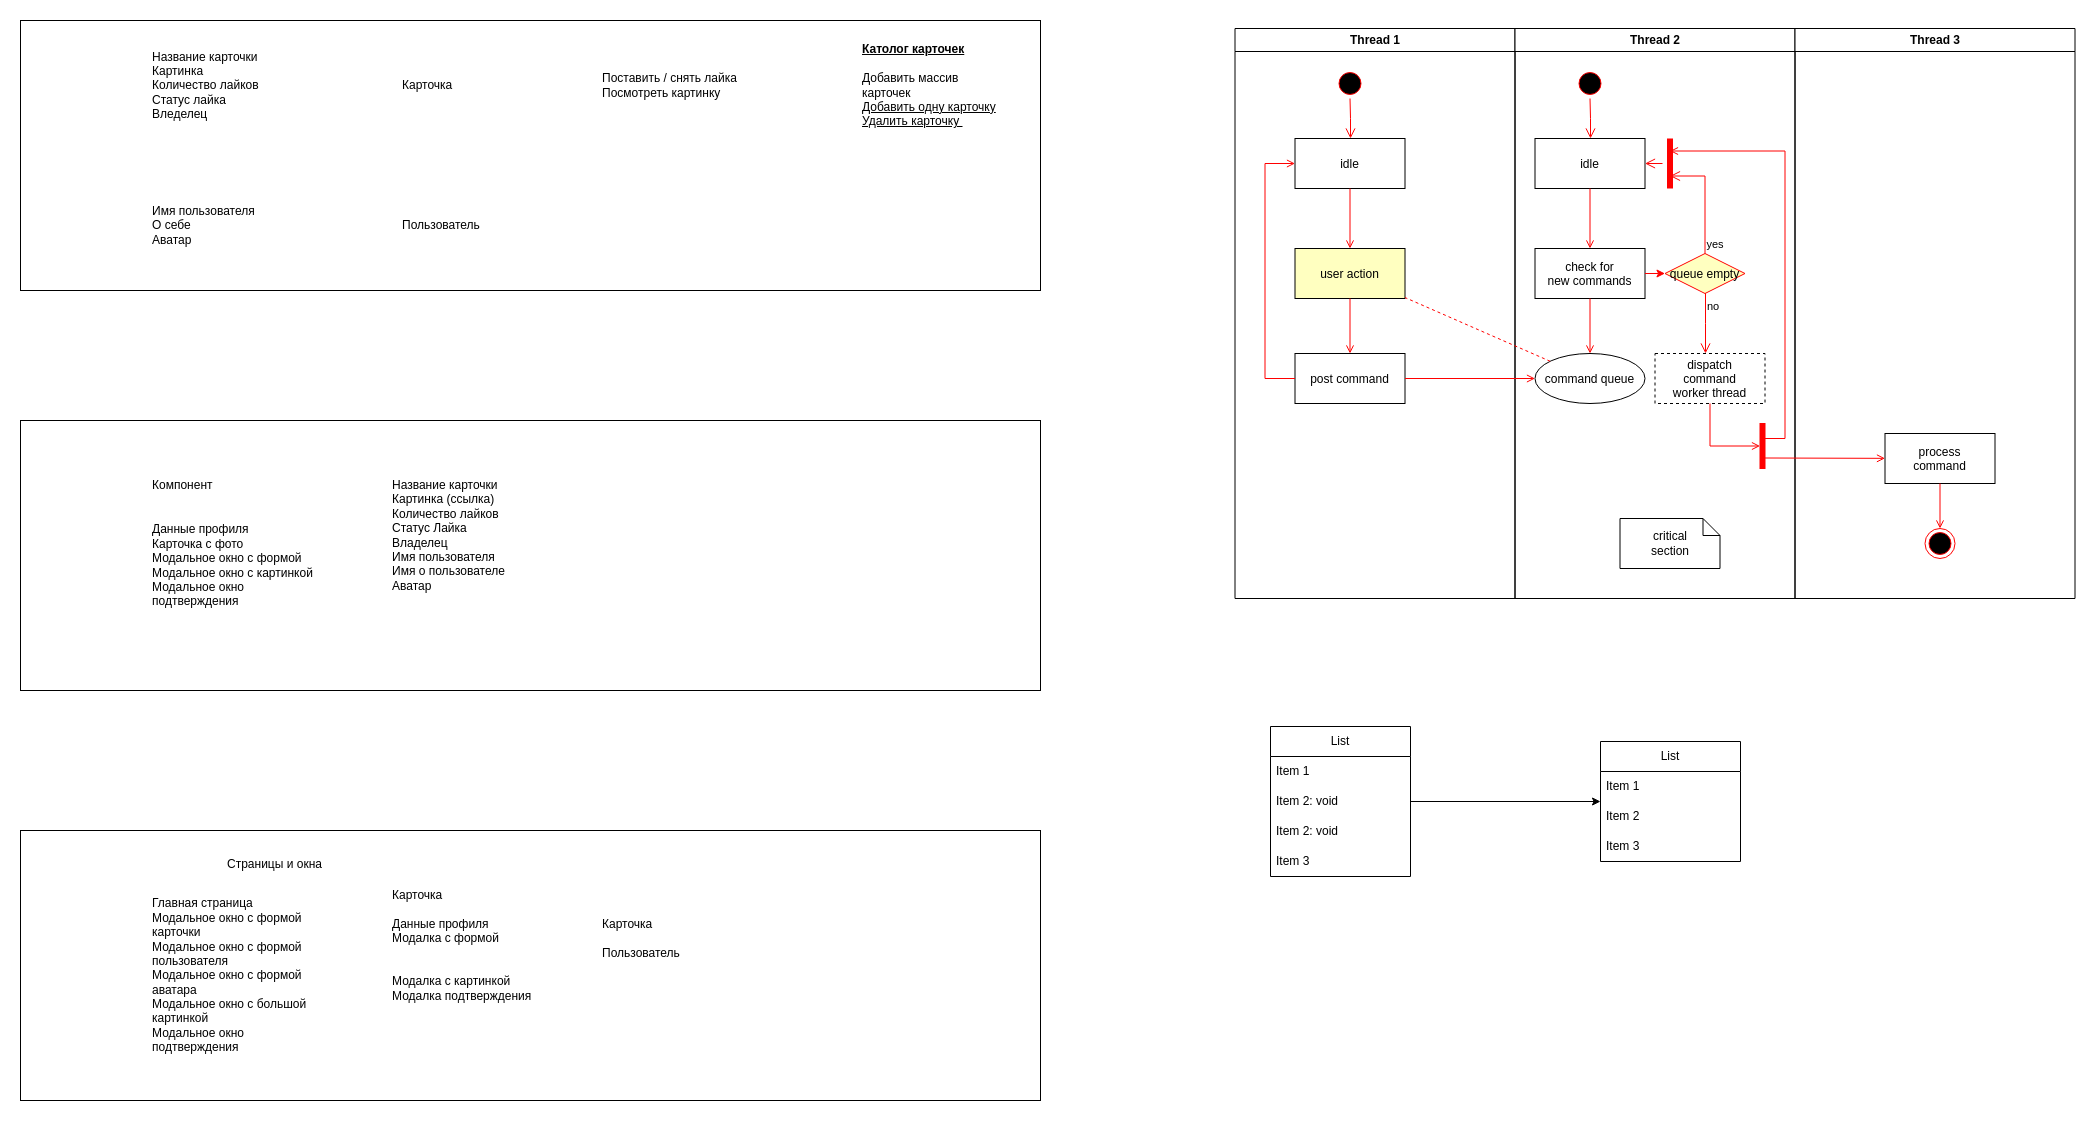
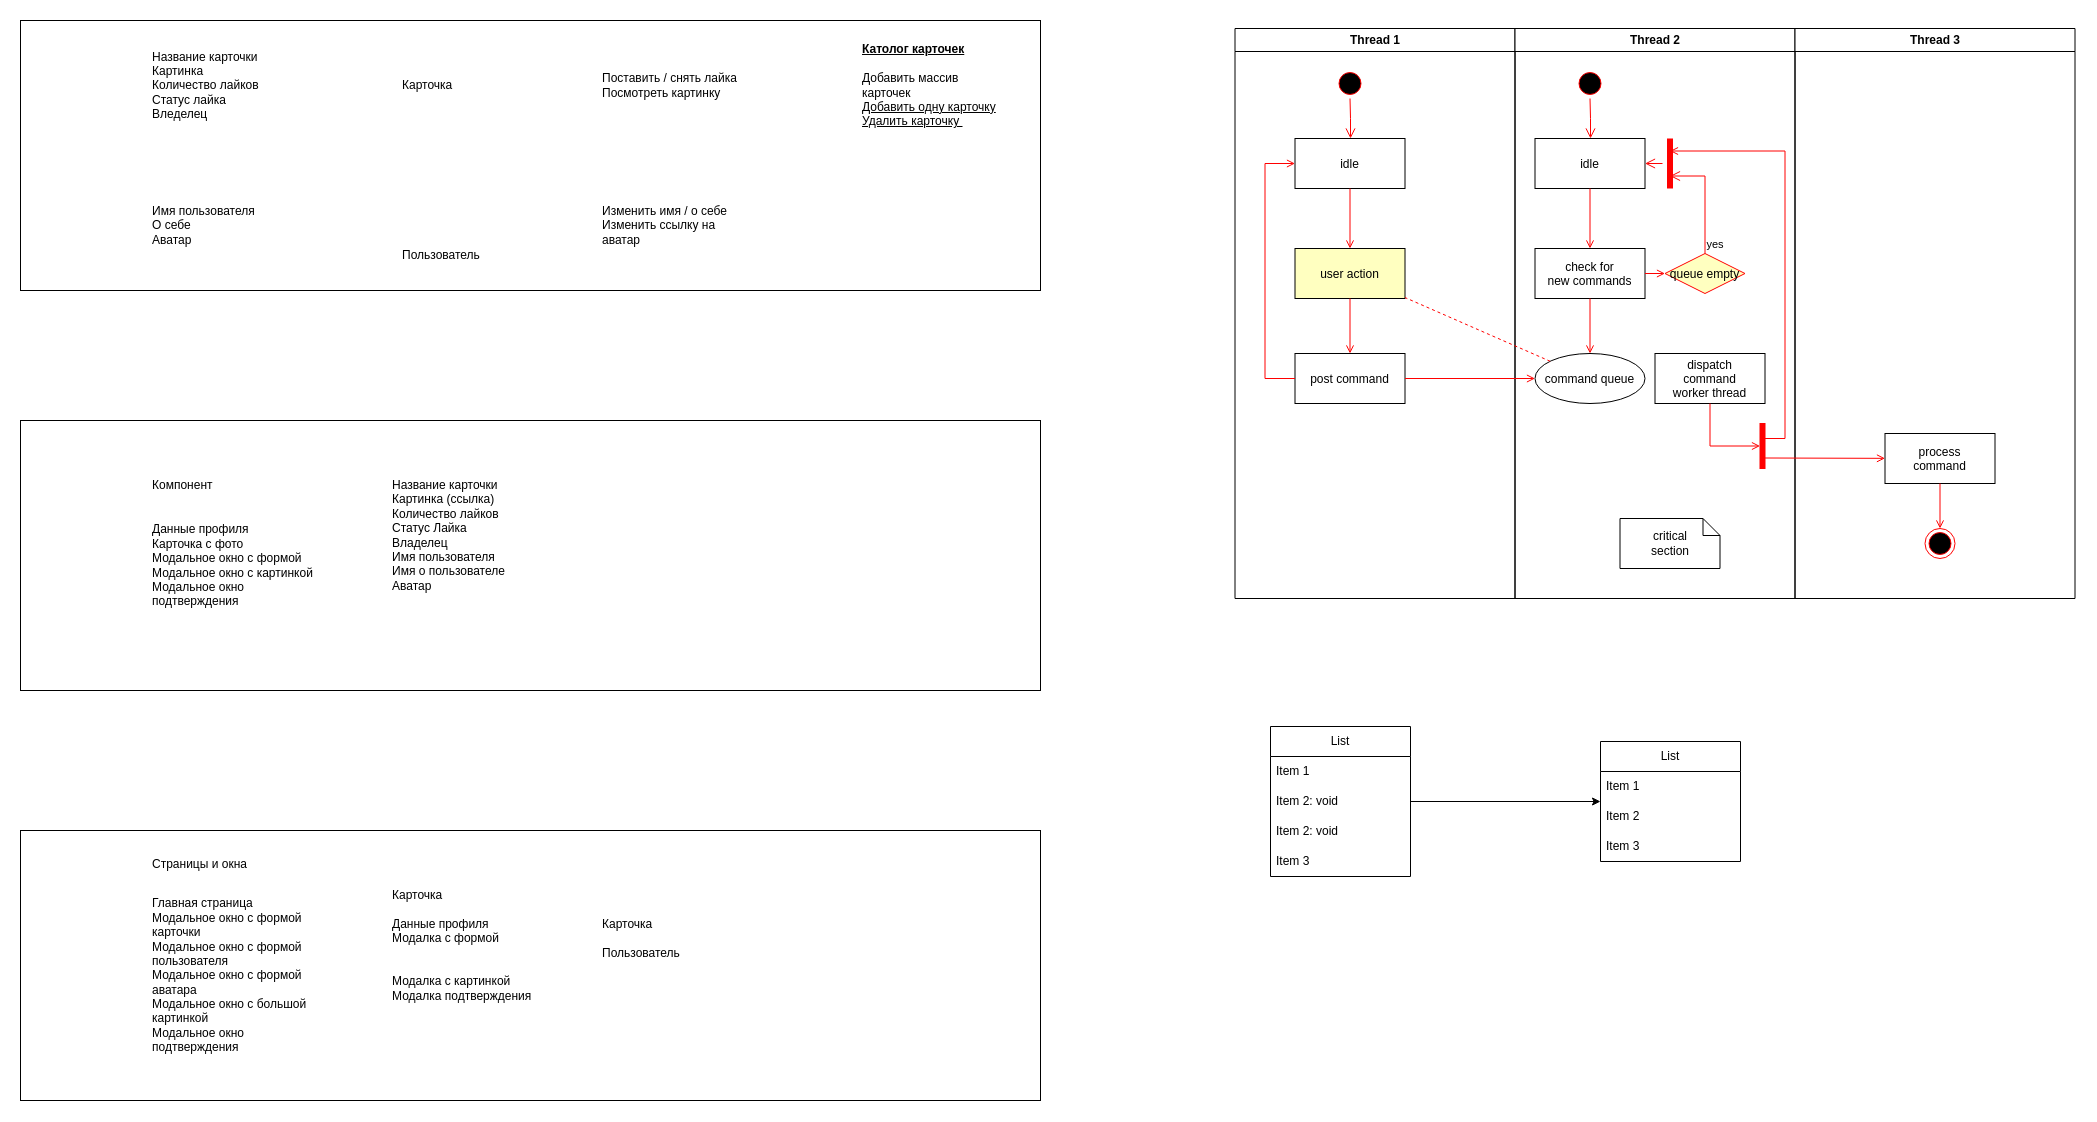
(476, 226) -> (476, 256)
none -> (676, 226)
(1657, 274) -> (1659, 274)
(1706, 321) -> none
(1710, 379) -> (1710, 379)
(301, 865) -> (226, 865)
